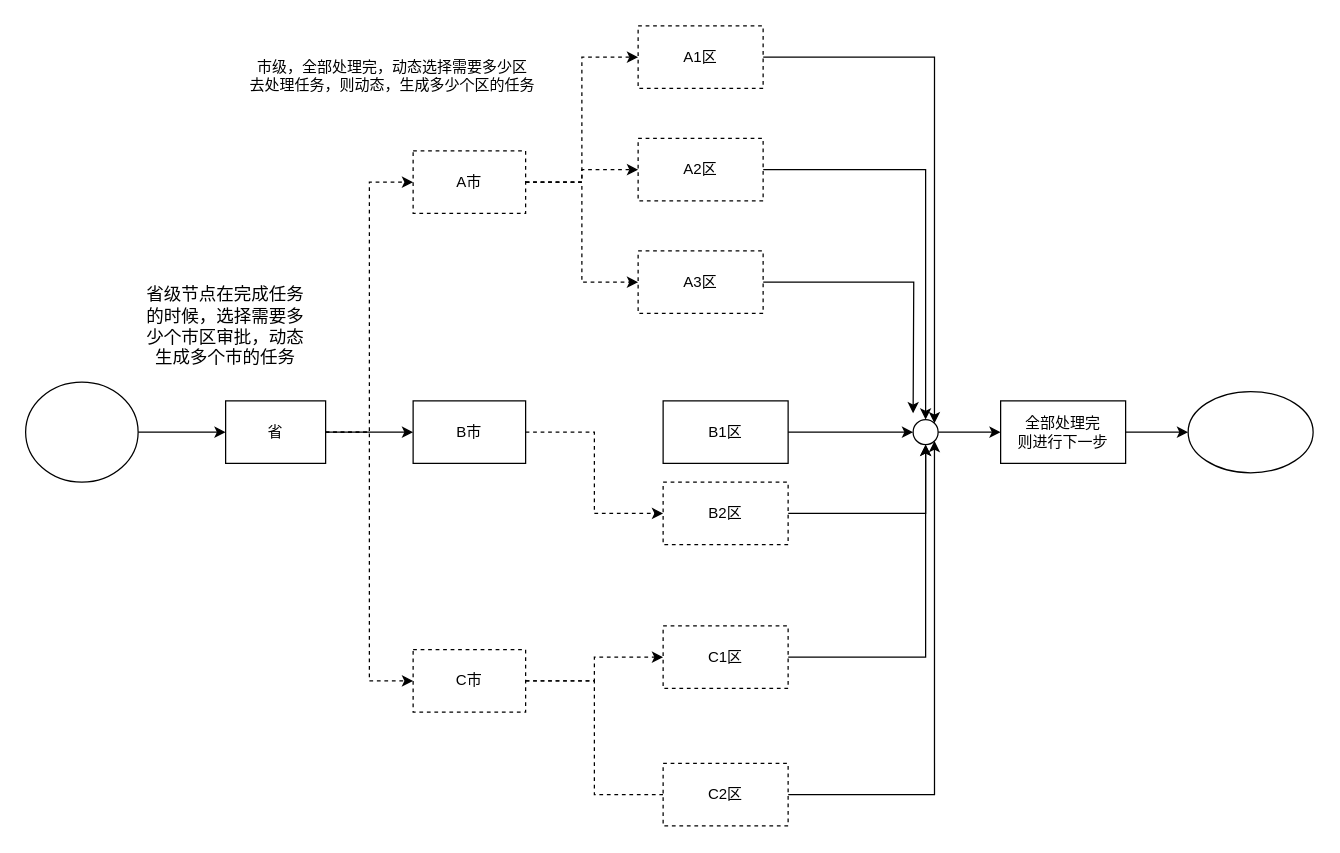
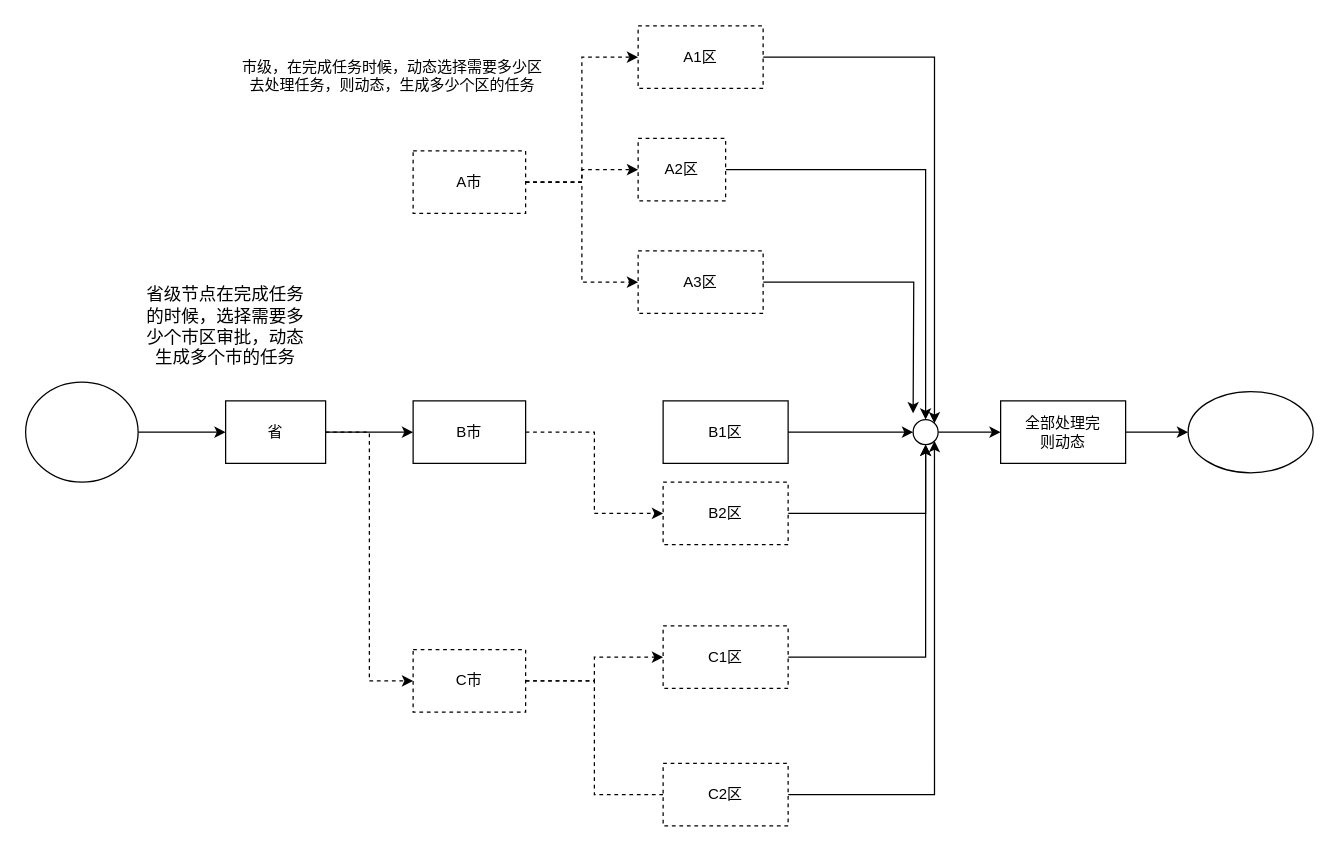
(393, 76) -> (393, 76)
(701, 169) -> (682, 169)
(369, 288) -> none
(1063, 432) -> (1063, 432)
